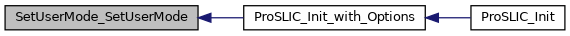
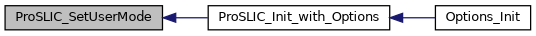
(102, 18) -> (84, 18)
(518, 18) -> (483, 18)
